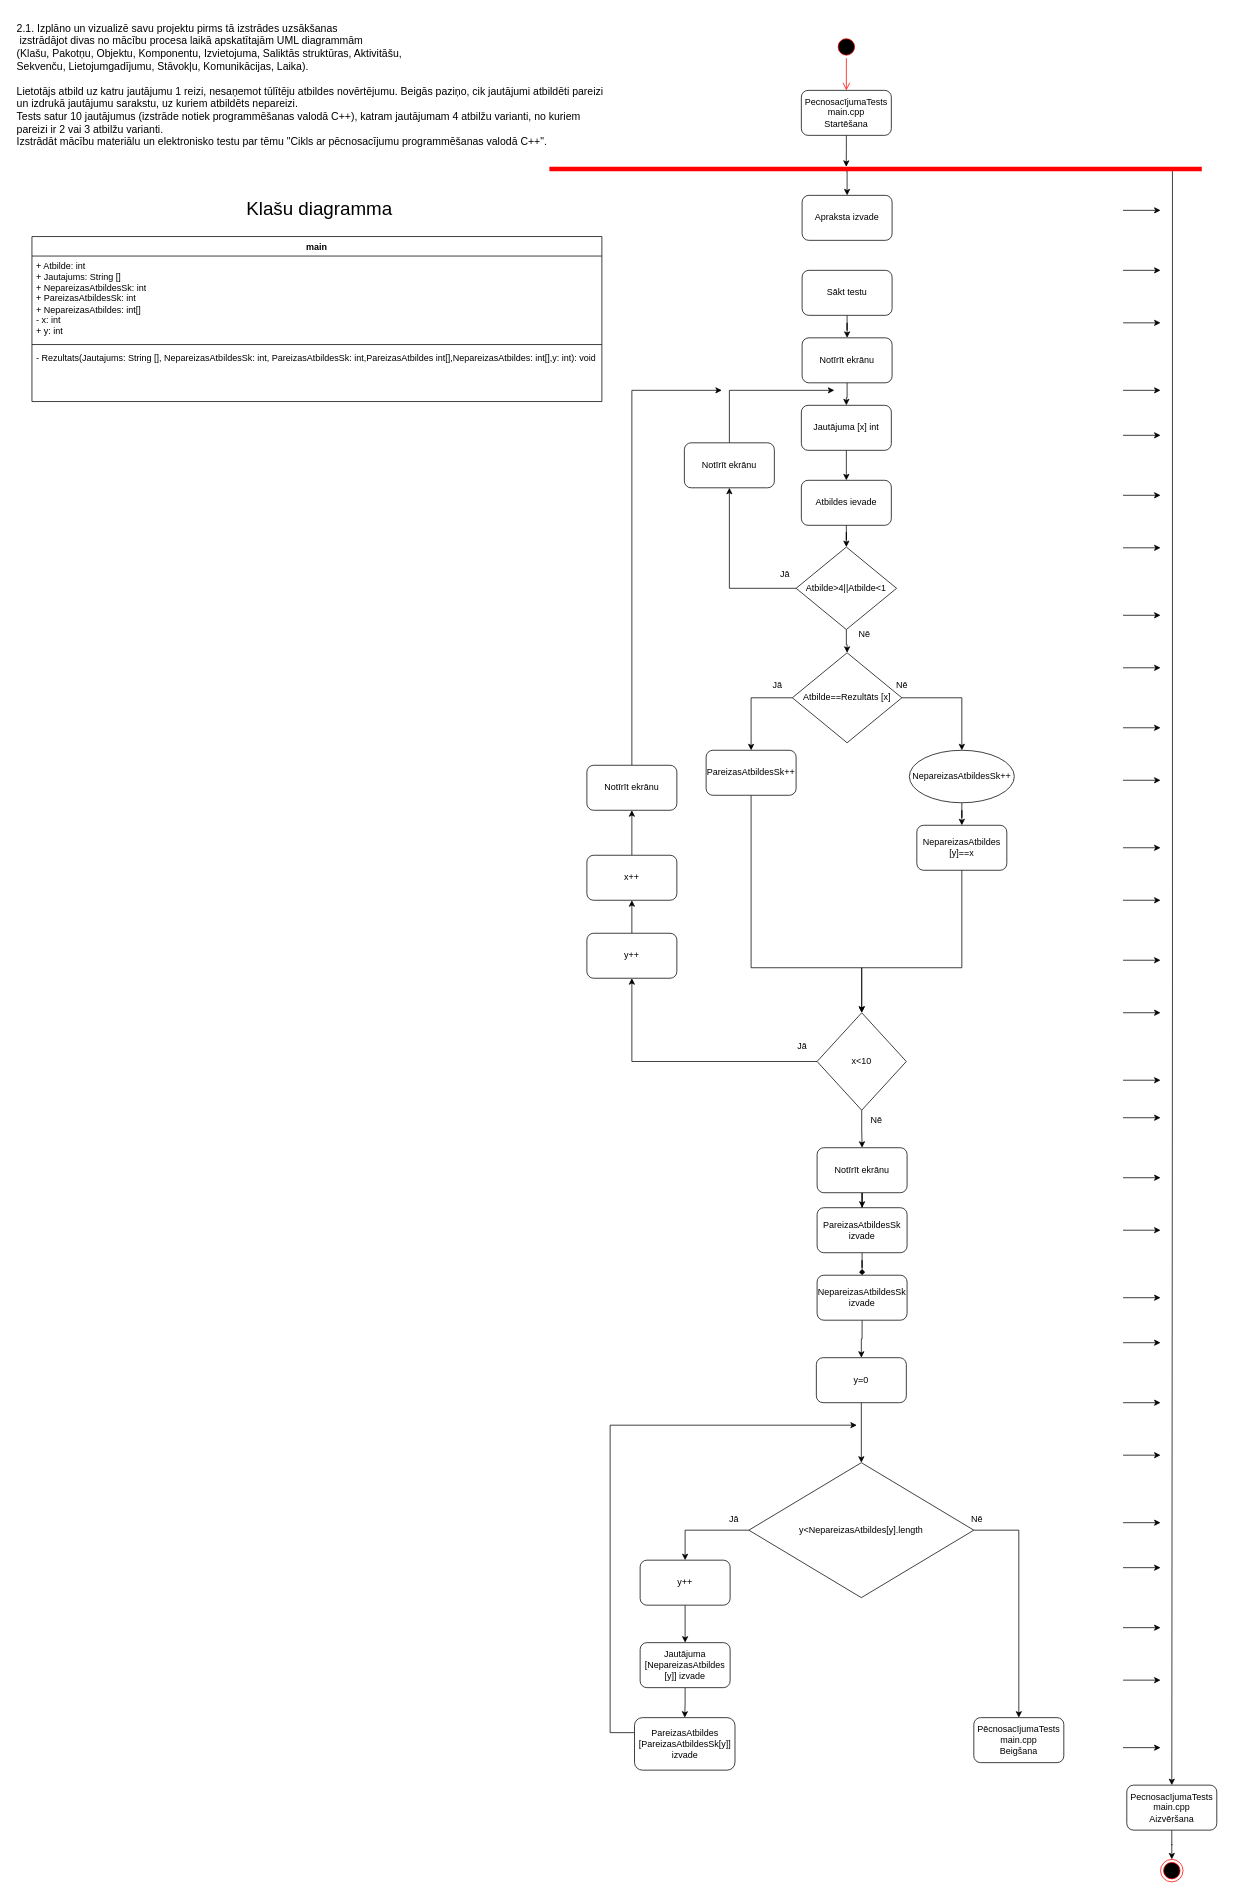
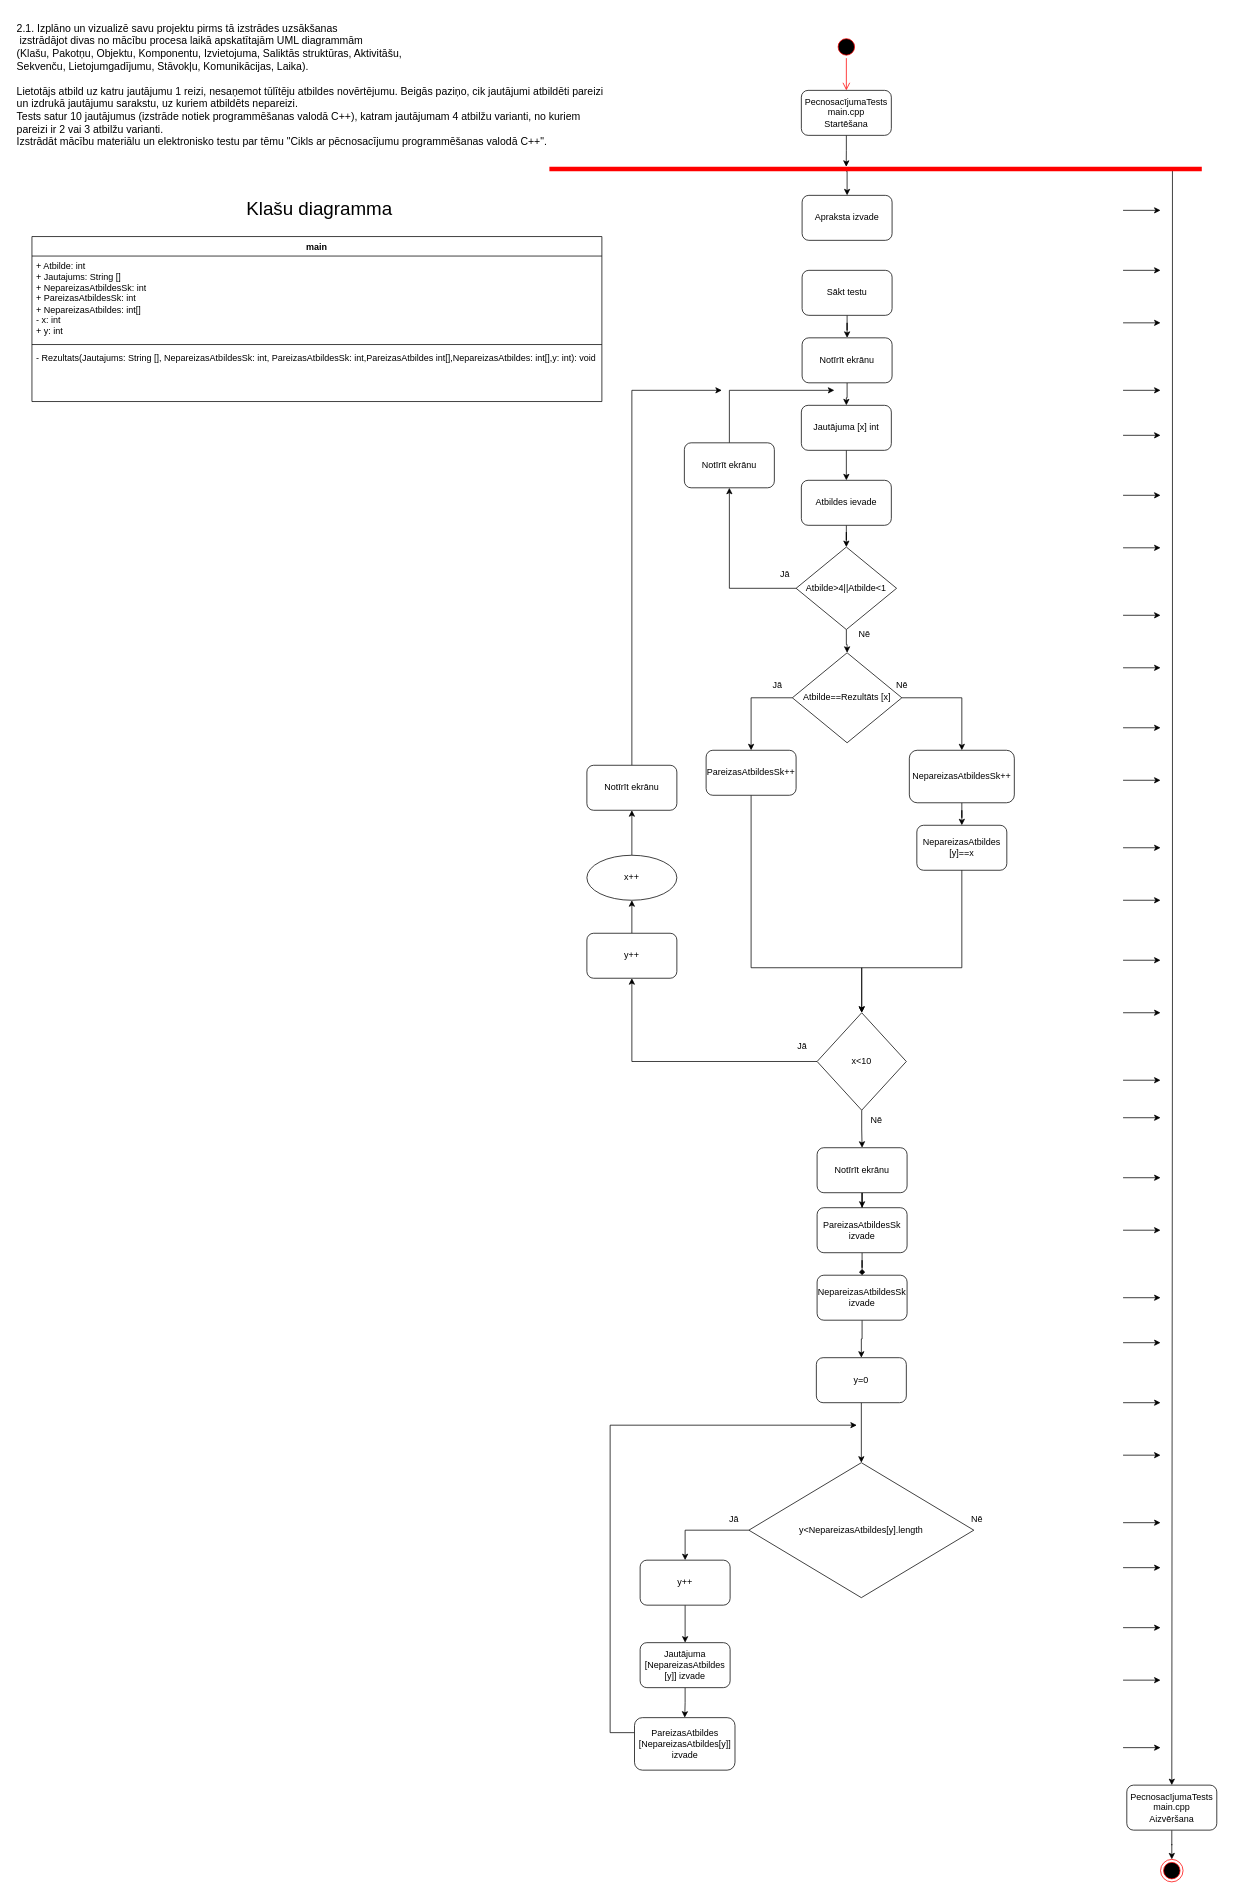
(962, 777) -> (962, 777)
(632, 878) -> (632, 878)
(1019, 1599) -> none
(1019, 1740) -> none
(685, 1744) -> (685, 1744)
